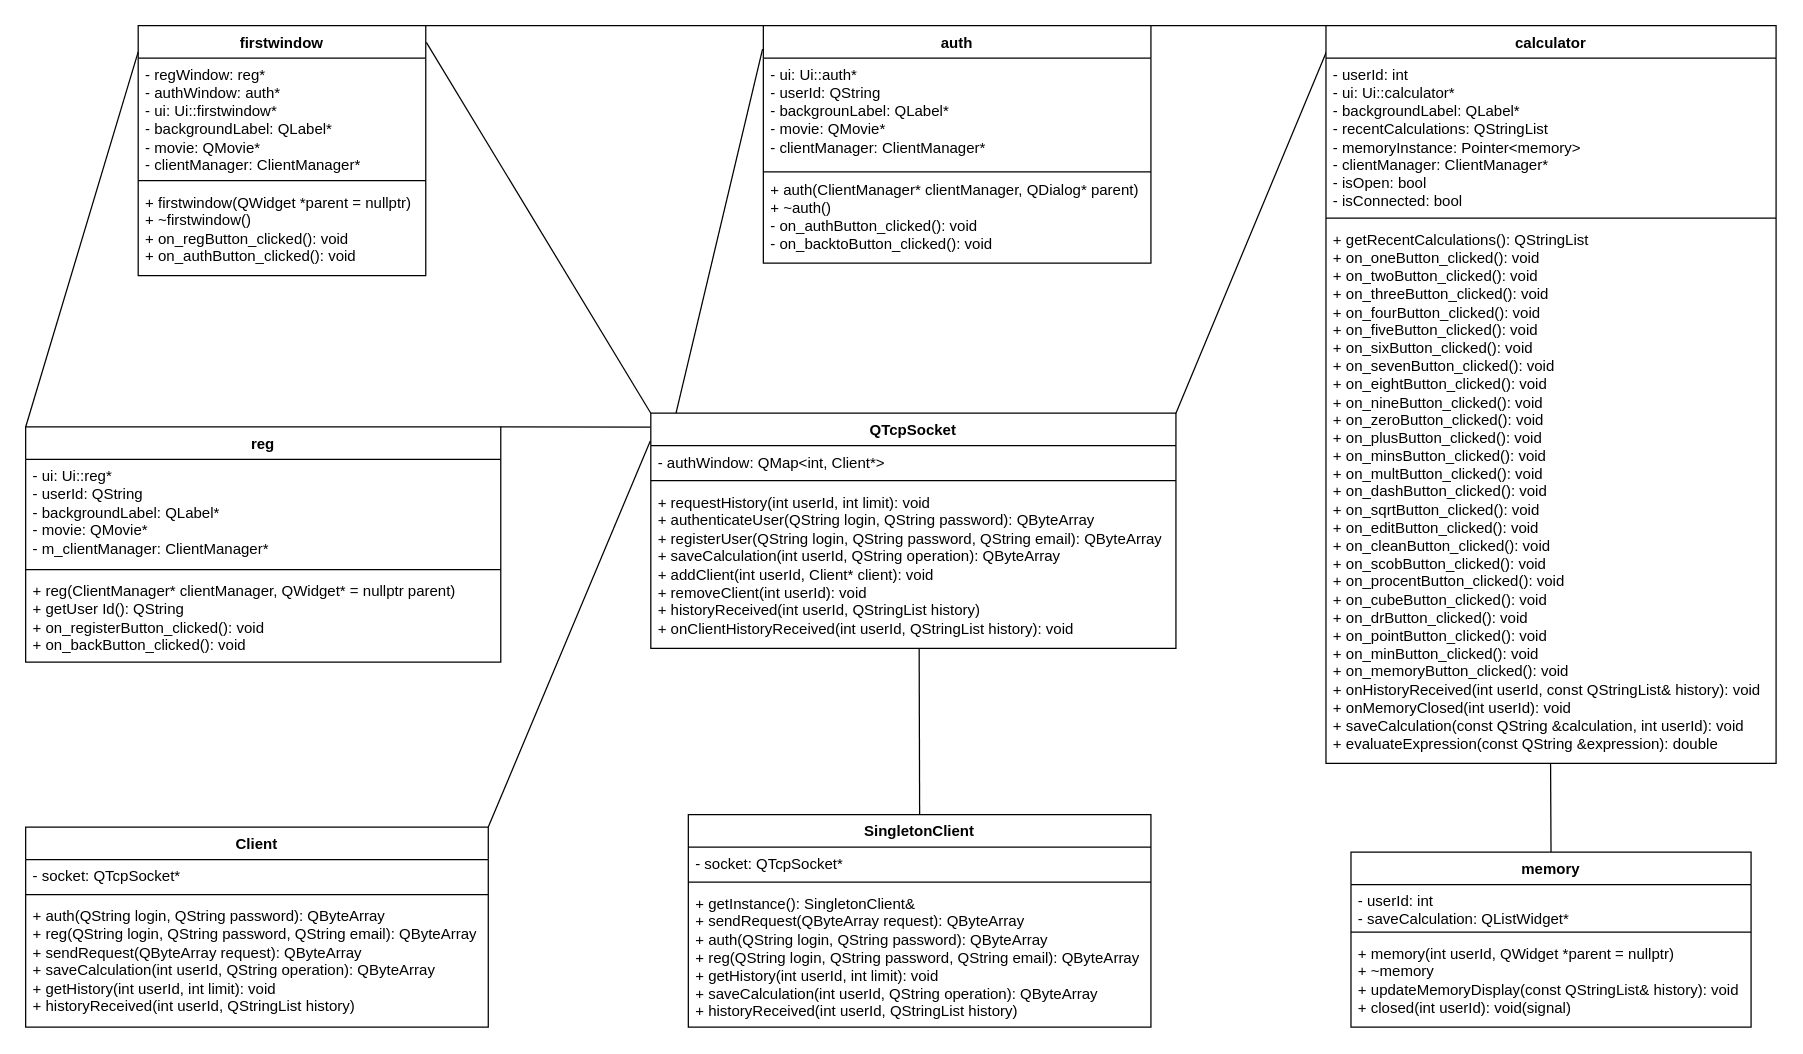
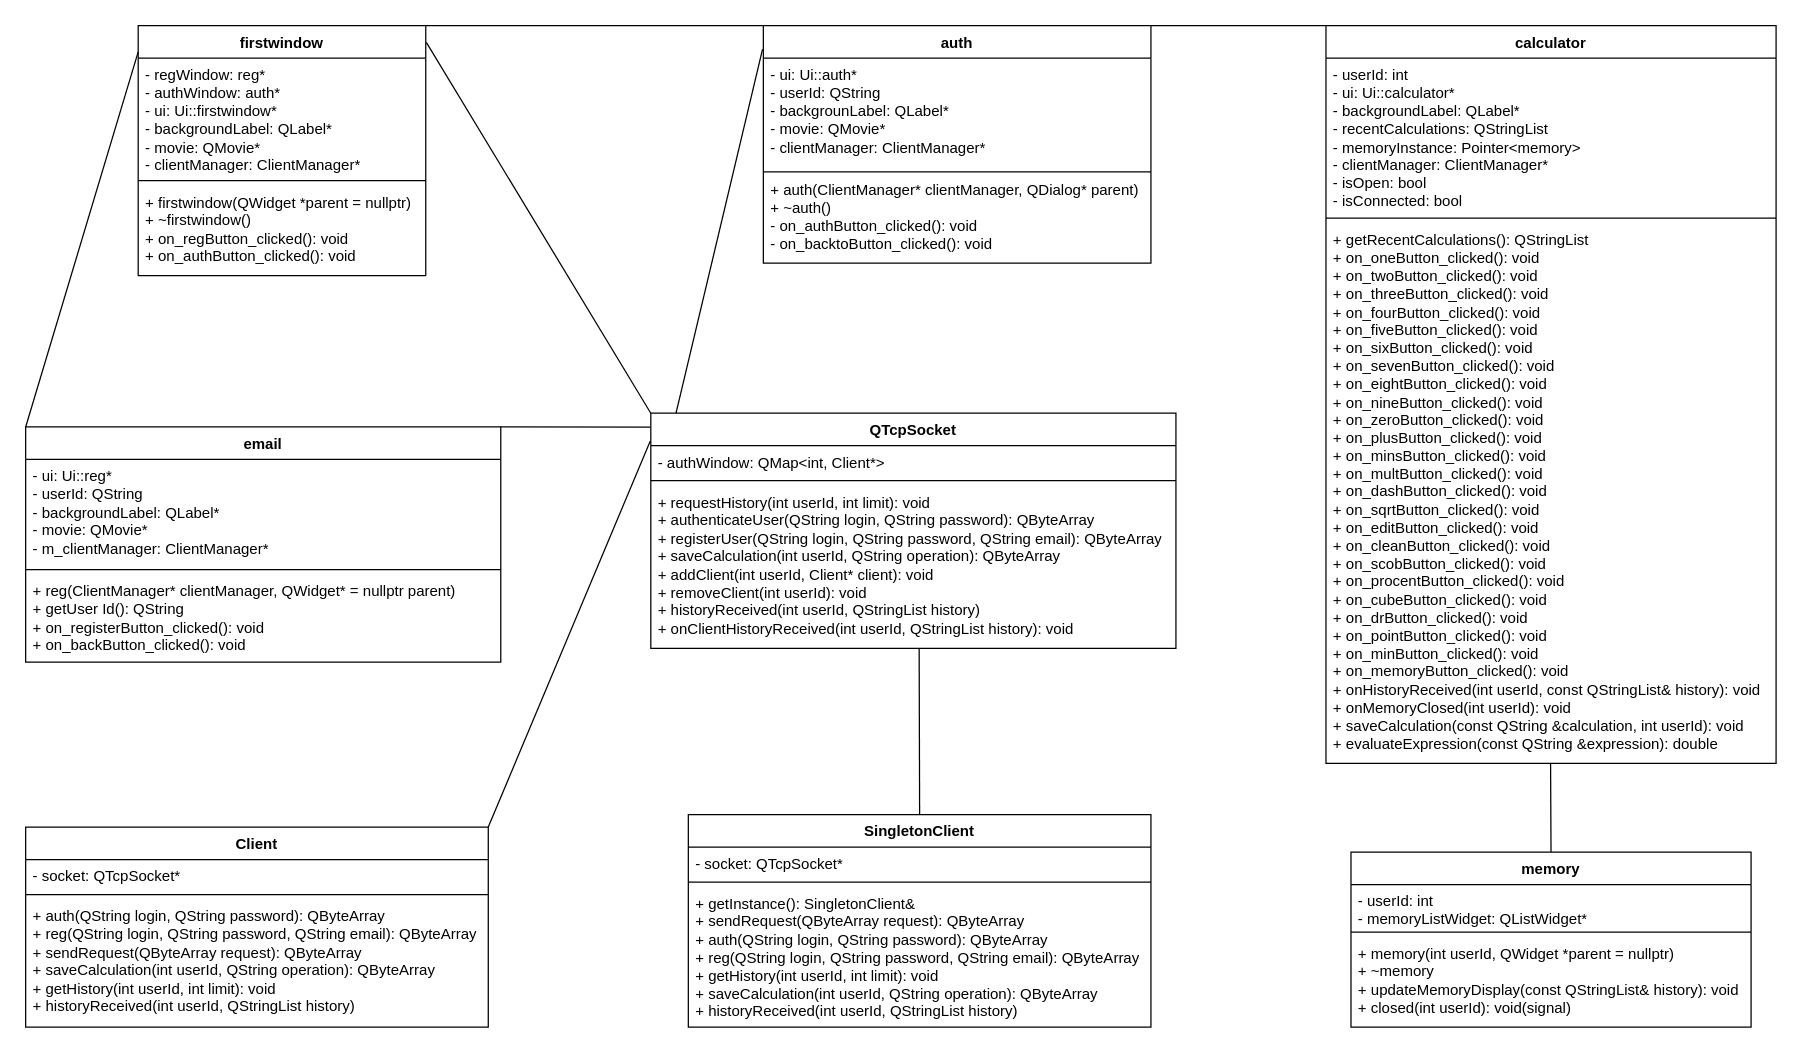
(1251, 233) -> none
(263, 445) -> (263, 445)
(1473, 911) -> (1479, 911)
